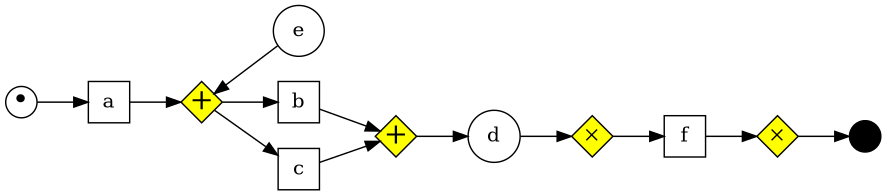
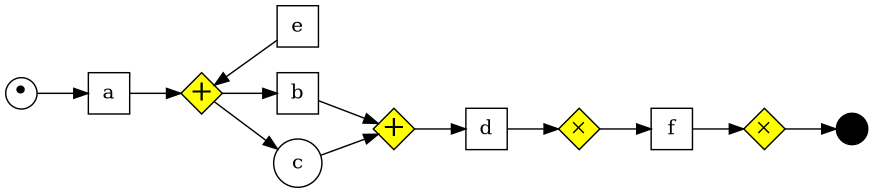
(299, 31) -> (298, 26)
(494, 136) -> (487, 129)
(299, 169) -> (298, 163)
